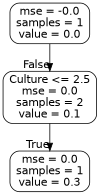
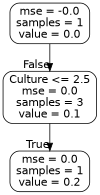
(50, 97) -> (50, 97)
(50, 171) -> (50, 171)
